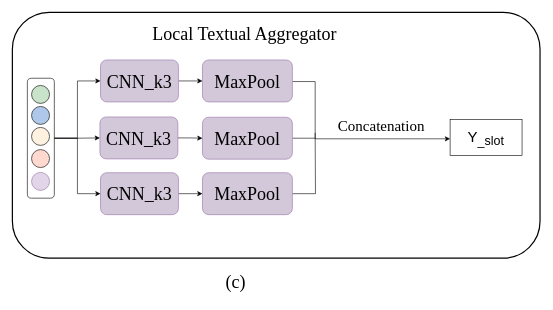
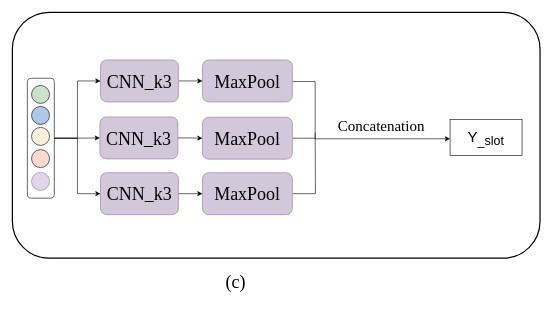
(245, 34) -> none
